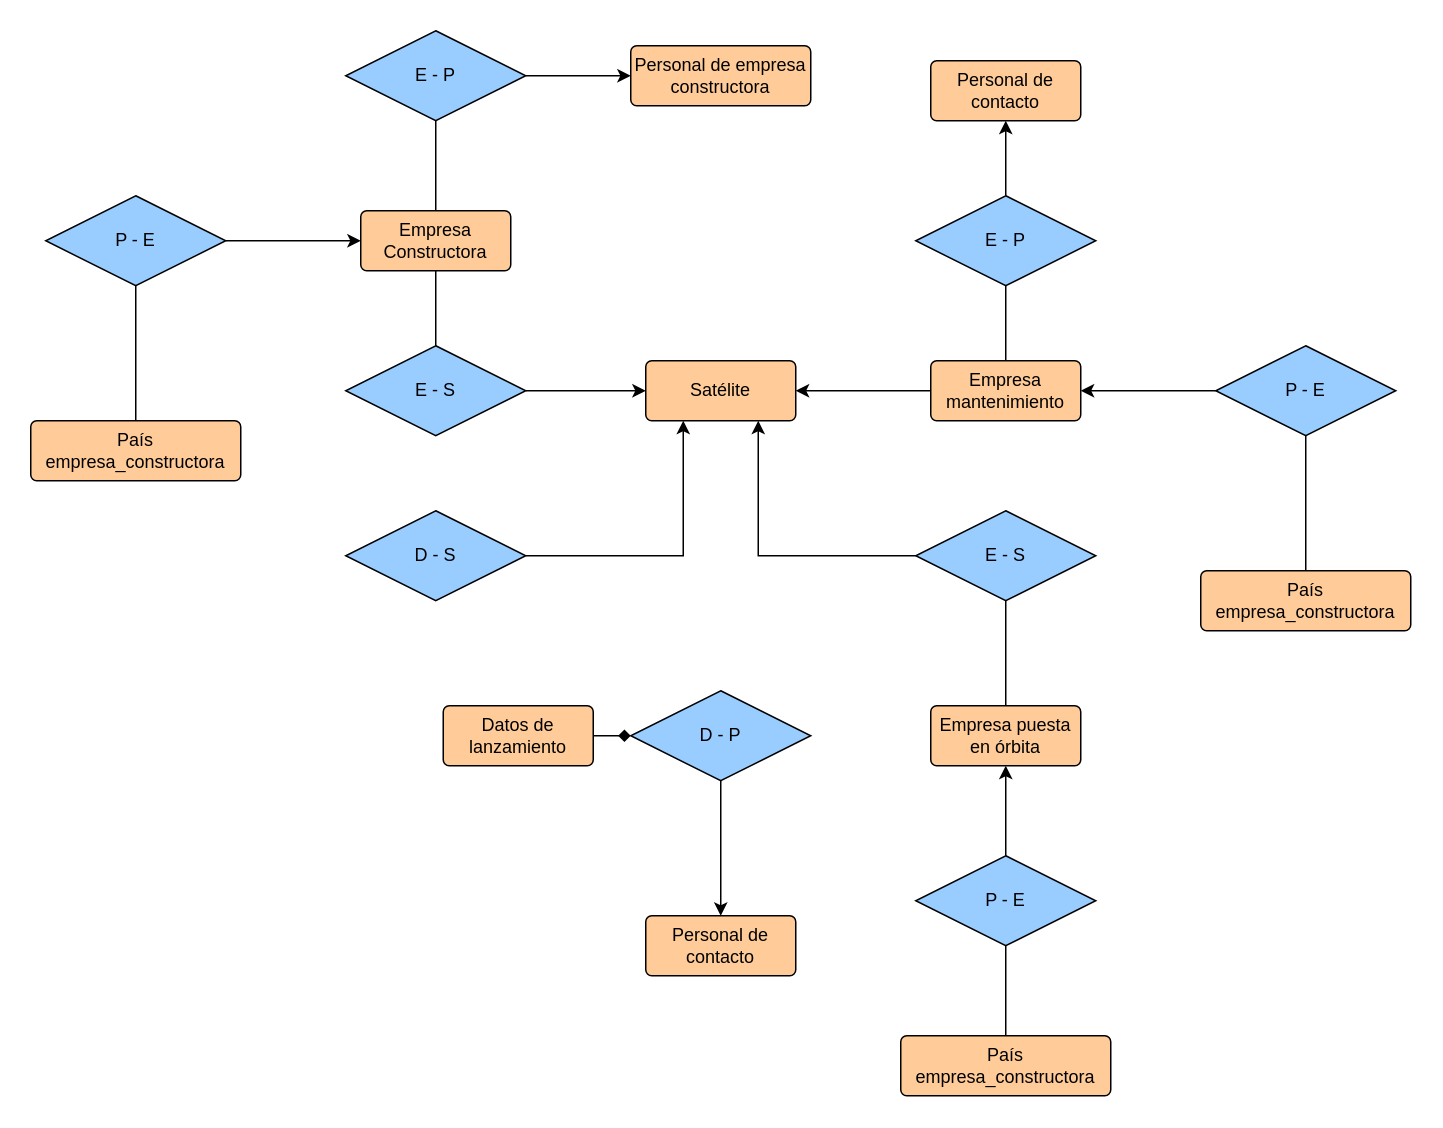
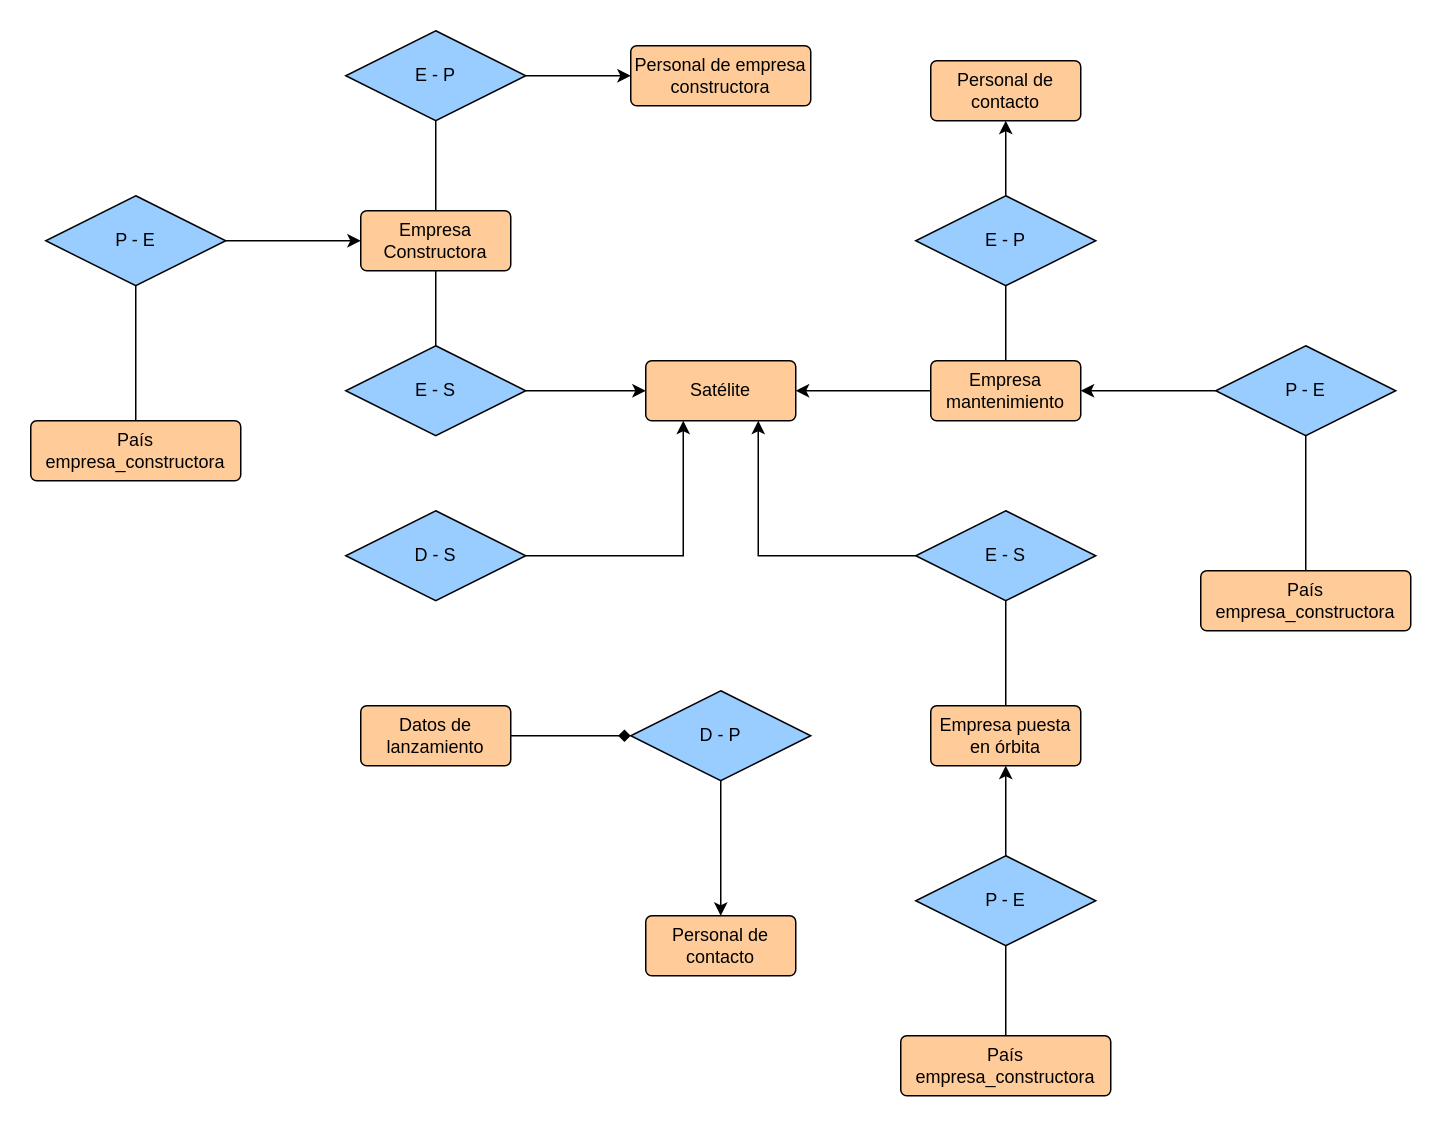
(518, 736) -> (436, 736)
